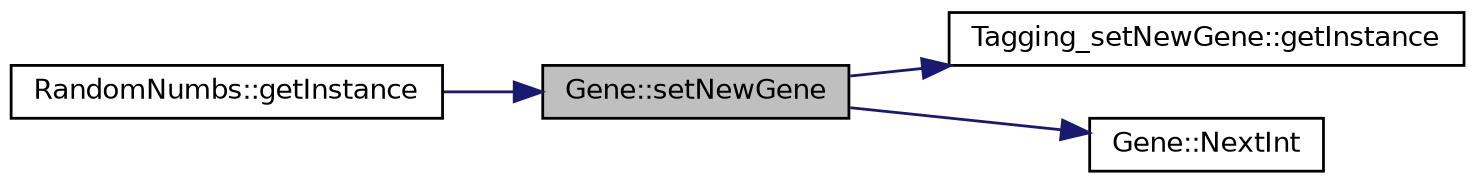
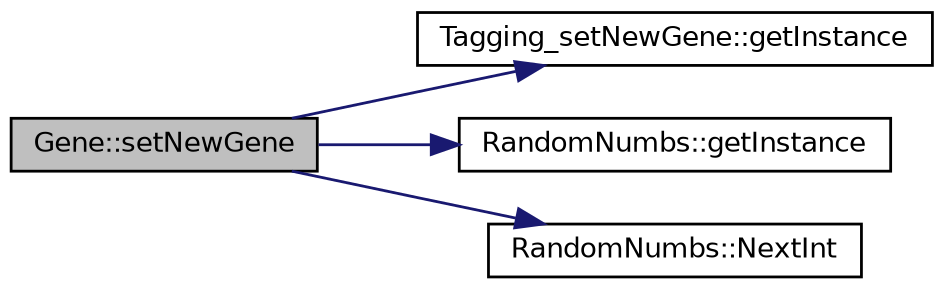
(479, 92) -> (375, 145)
(1207, 145) -> (675, 250)
